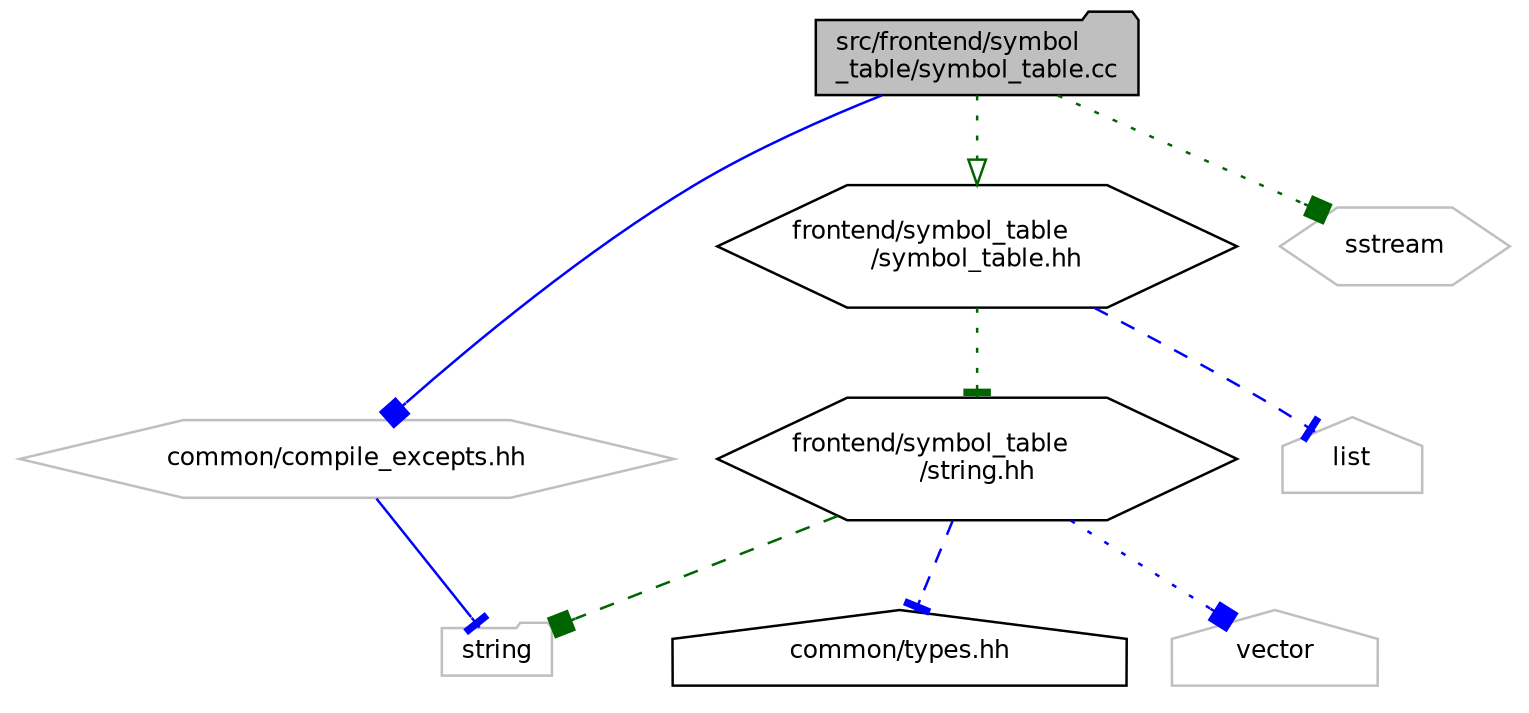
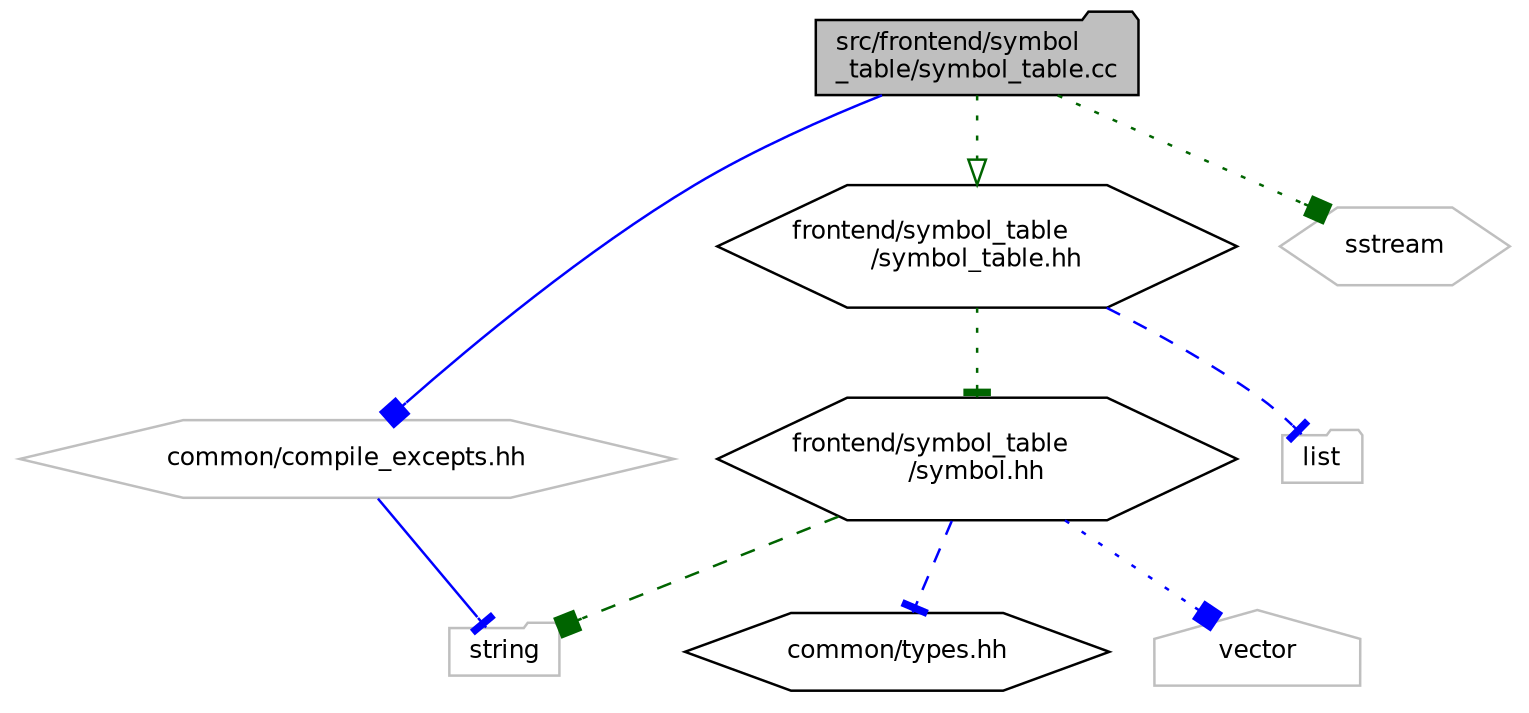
(977, 459) -> (977, 459)
(1352, 459) -> (1322, 459)
(900, 652) -> (897, 652)
